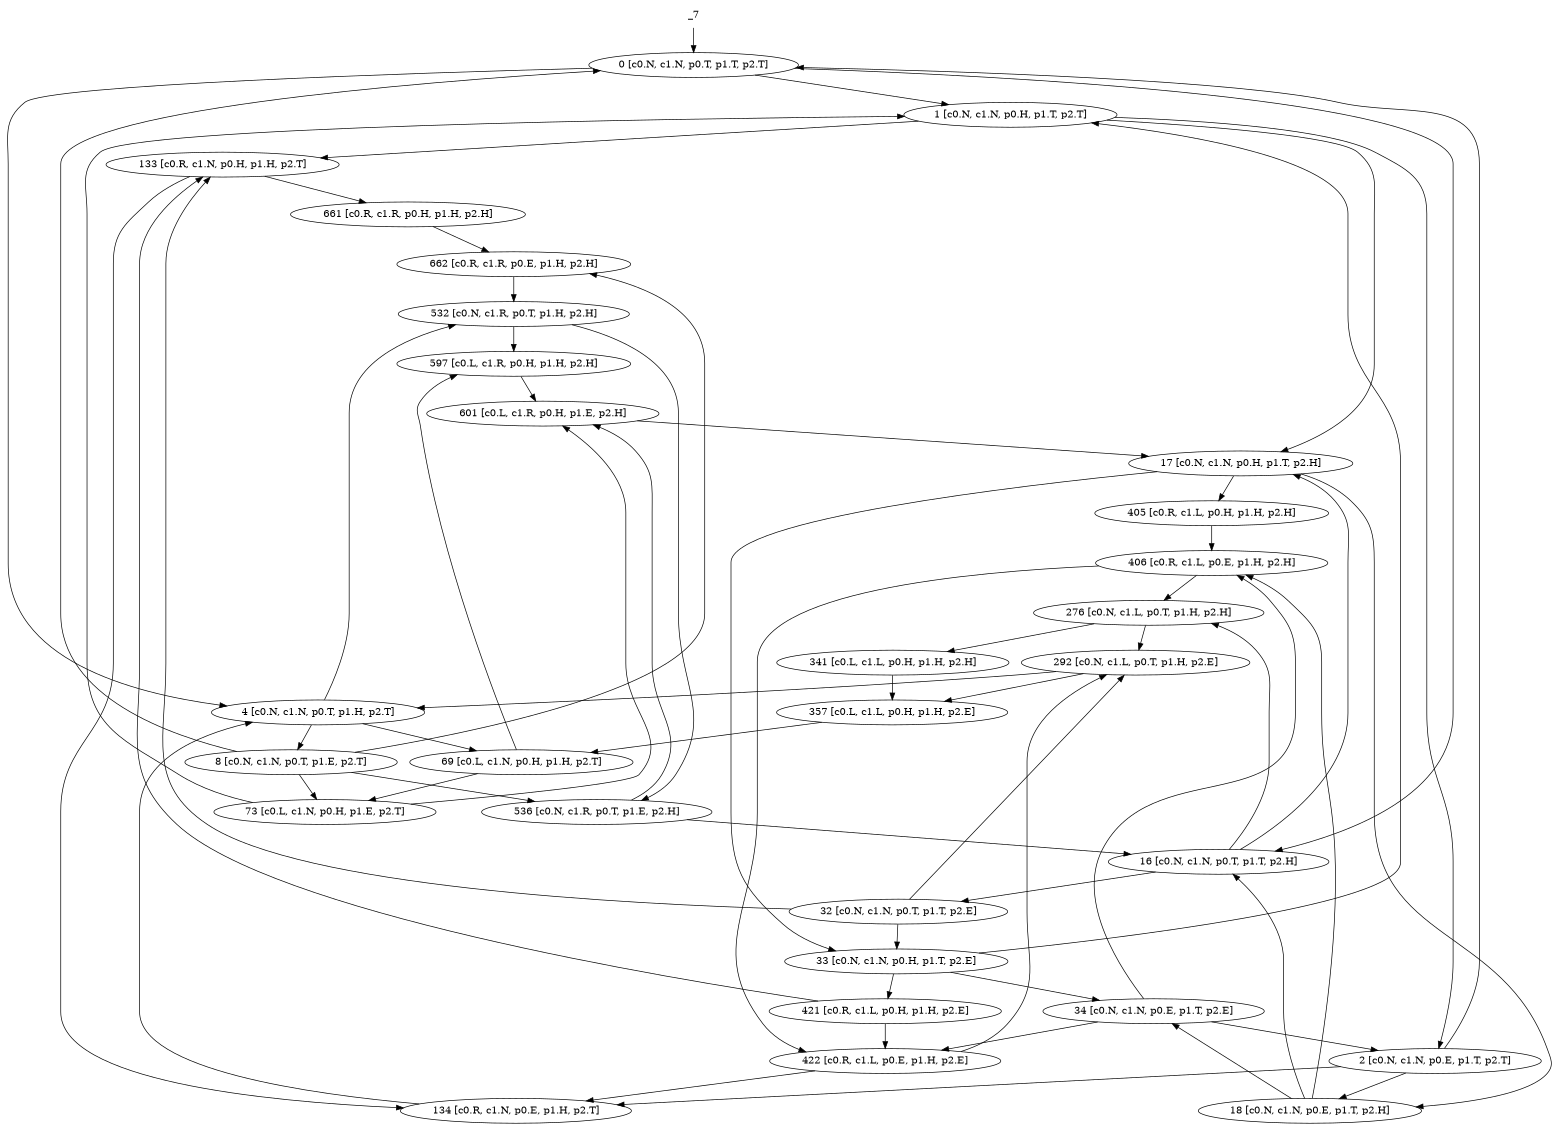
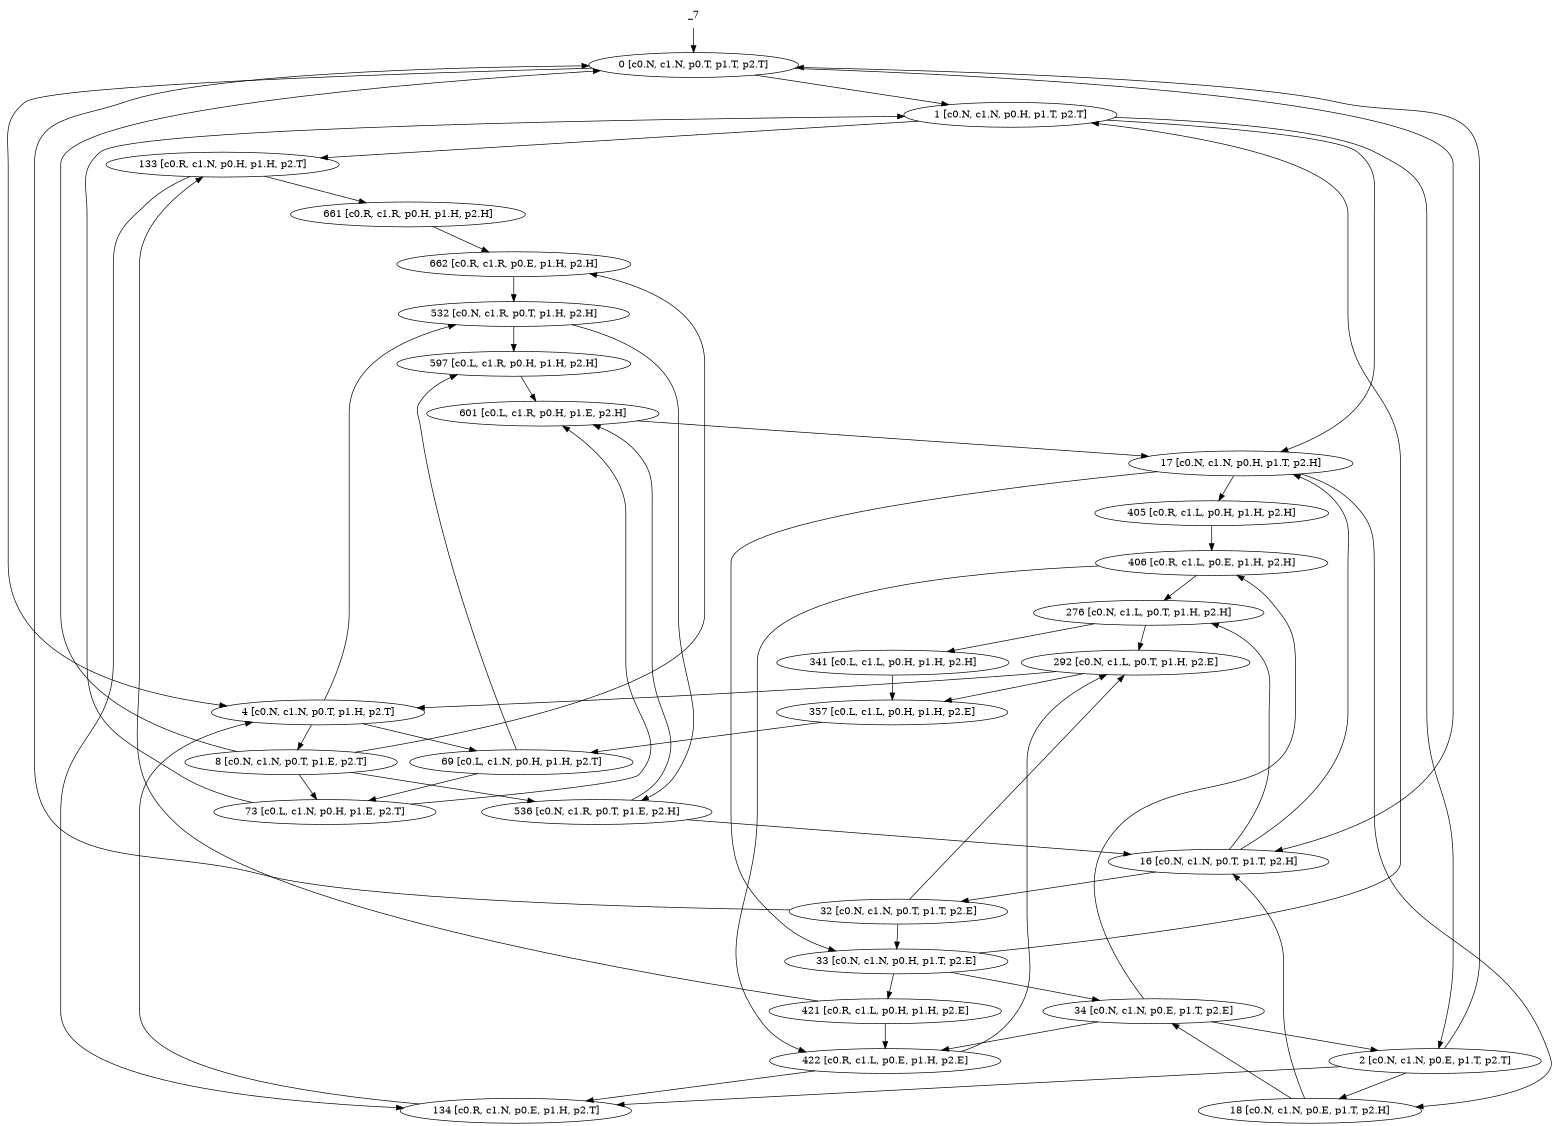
(180, 799) -> (34, 579)
(1333, 823) -> none
